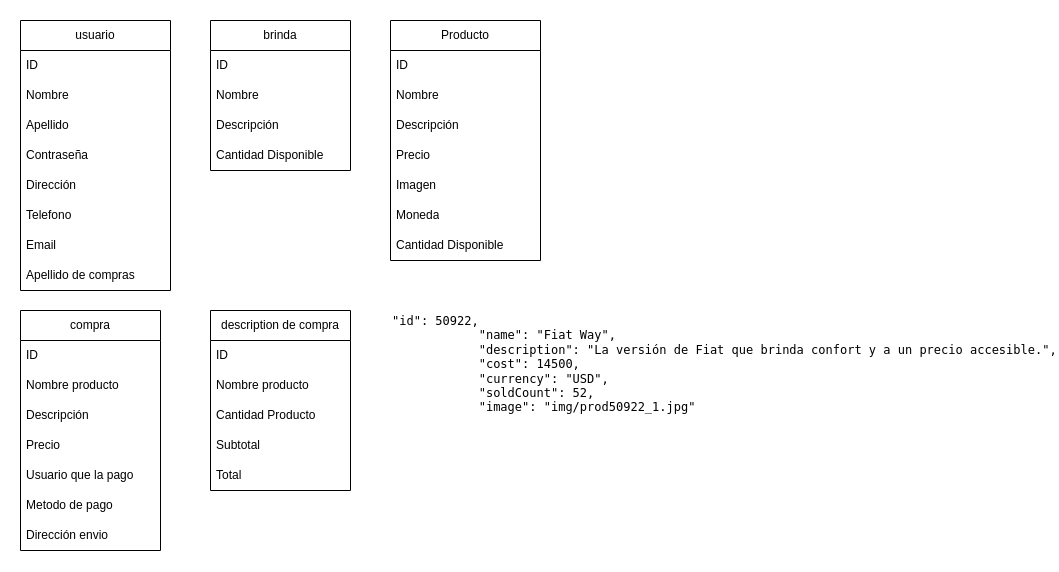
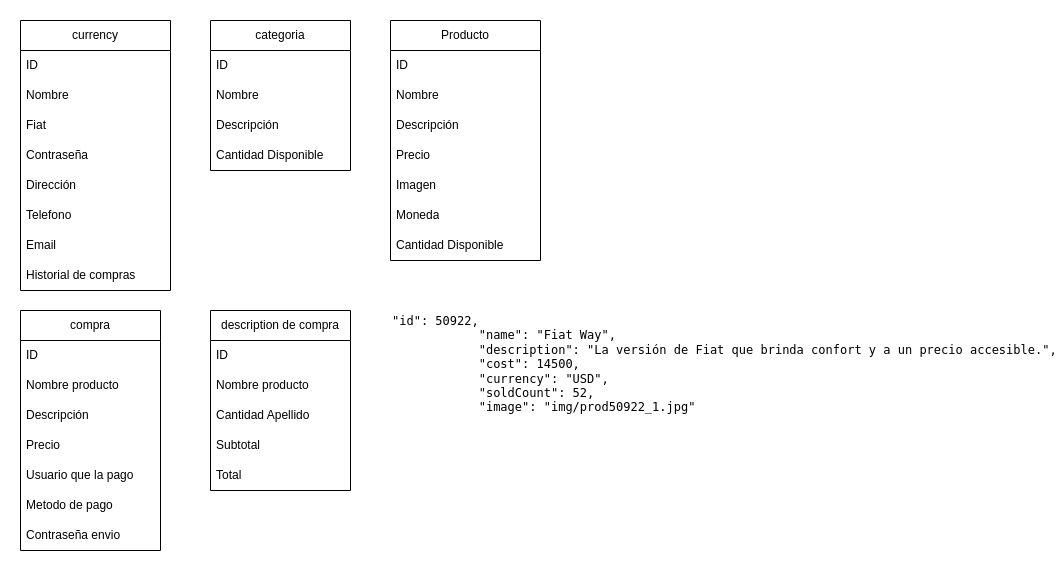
(96, 36) -> (96, 36)
(281, 36) -> (281, 36)
(49, 126) -> (38, 126)
(83, 276) -> (86, 276)
(271, 416) -> (266, 416)
(71, 536) -> (77, 536)
